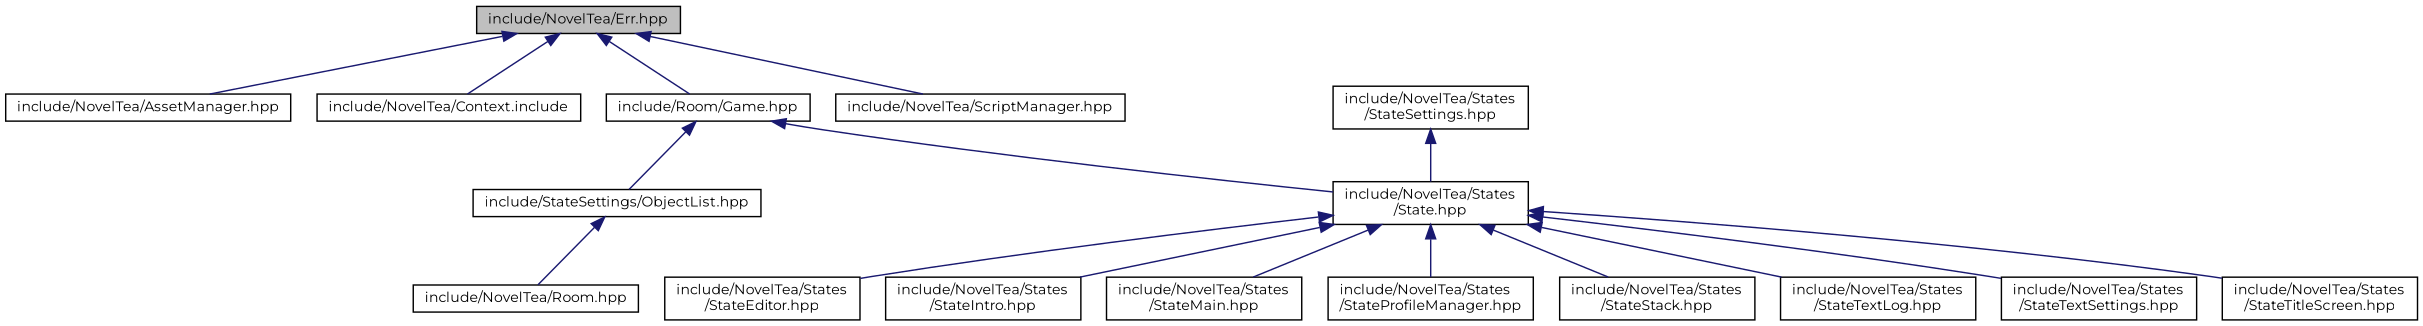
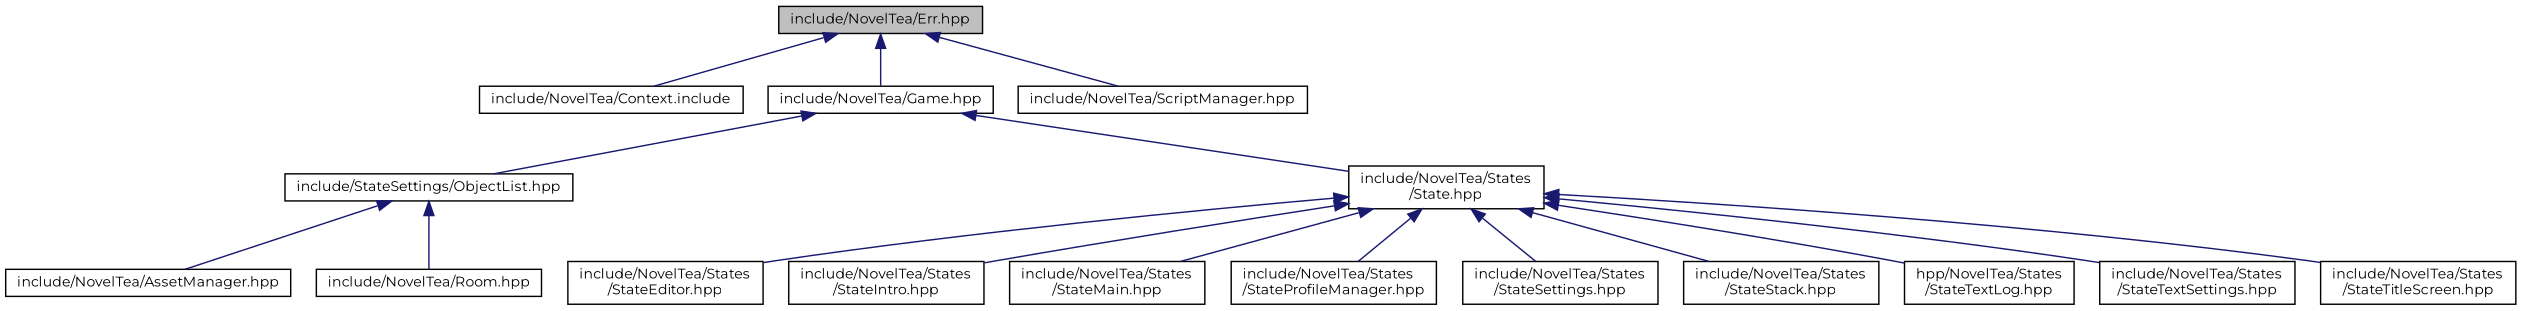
(356, 65) -> (281, 238)
(708, 108) -> (881, 100)
(1431, 163) -> (1509, 240)
(1878, 299) -> (1989, 283)
